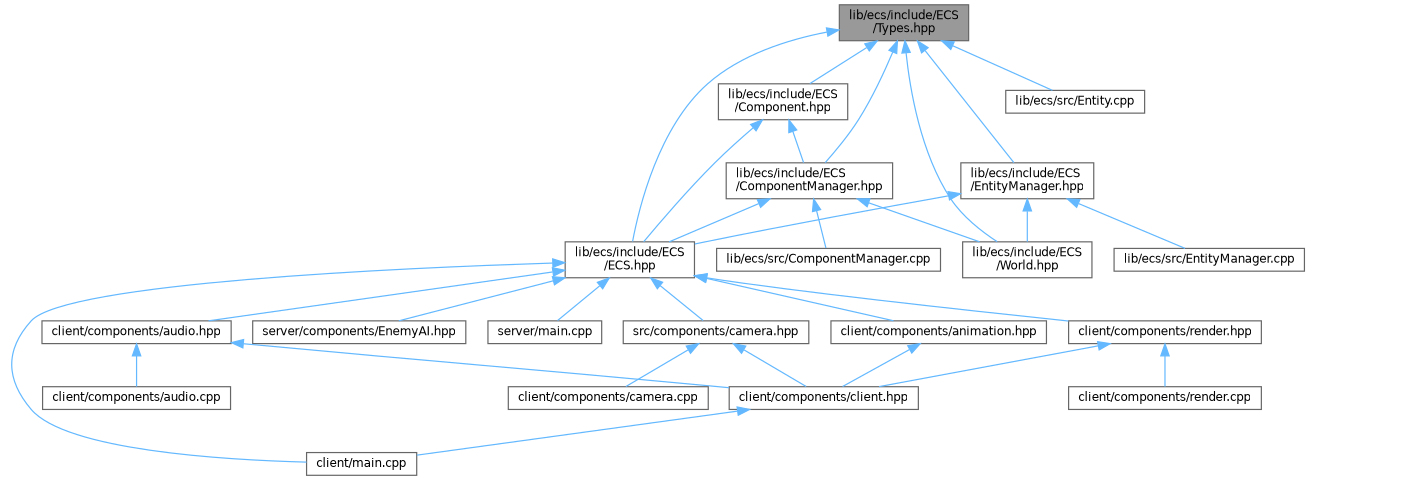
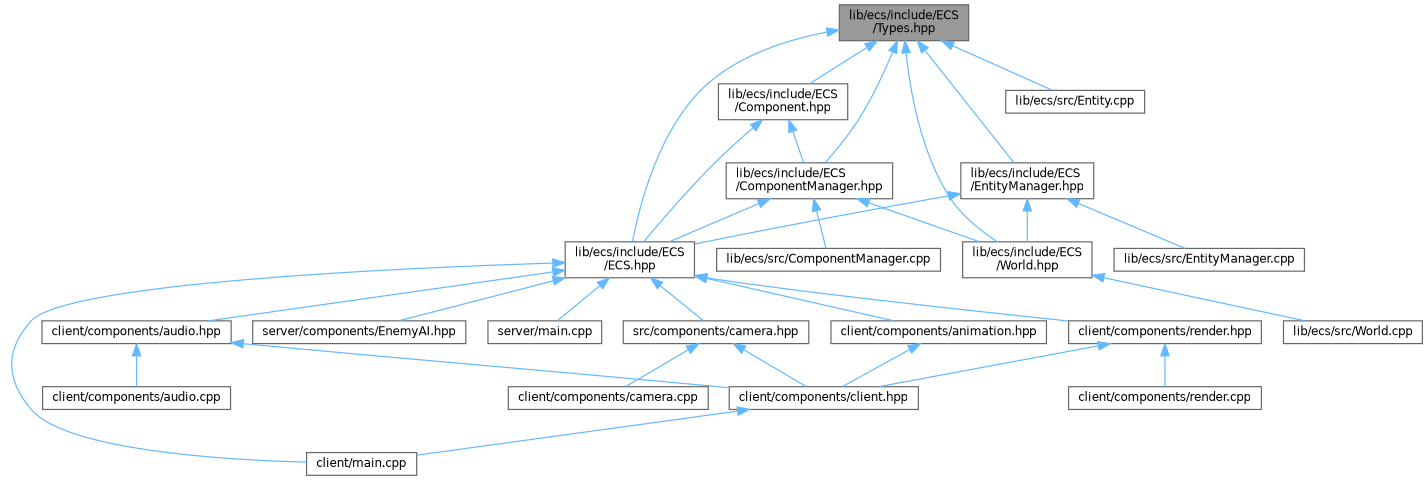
none -> (1353, 332)
